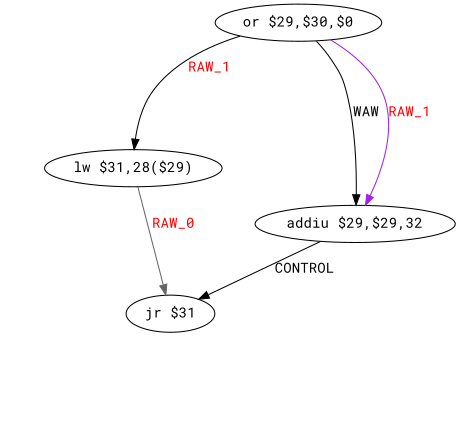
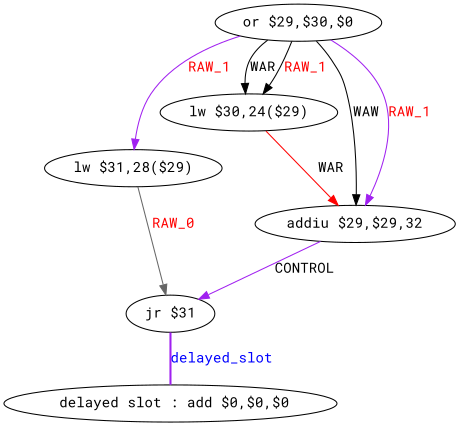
(171, 72) -> (171, 72)
none -> (249, 112)
(264, 268) -> (264, 268)
none -> (170, 403)
